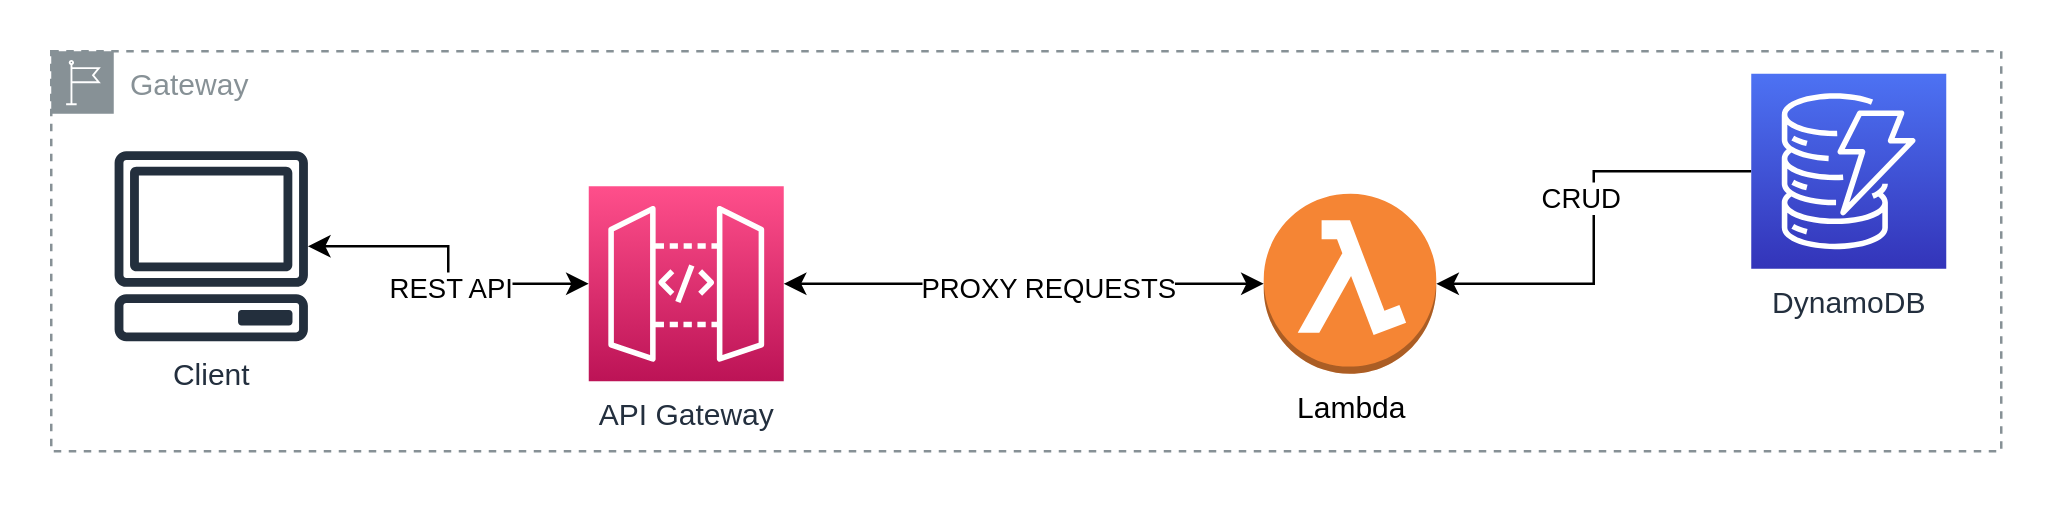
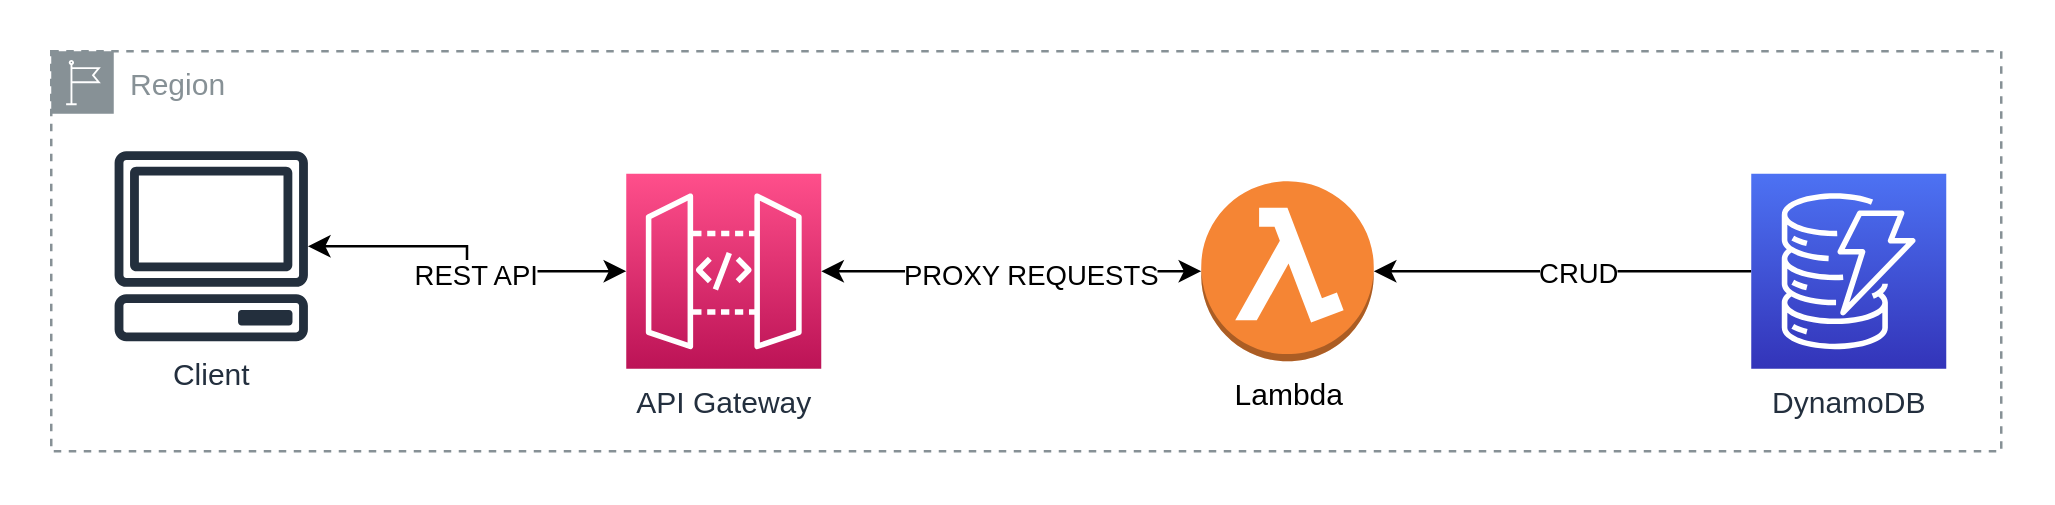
(190, 87) -> (178, 87)
(1849, 171) -> (1849, 271)
(686, 284) -> (724, 271)
(1350, 284) -> (1288, 271)
